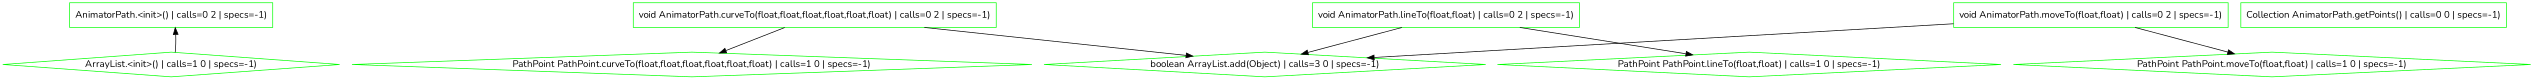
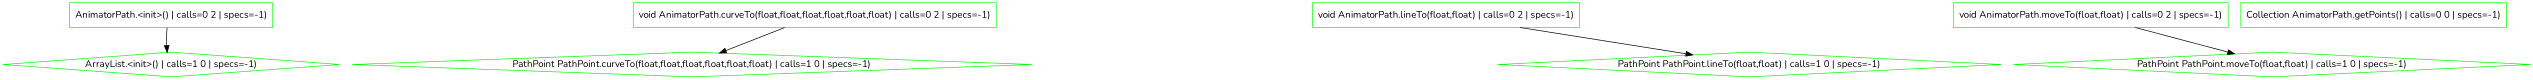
(176, 44) -> (167, 37)
(1265, 64) -> none
